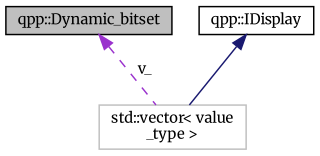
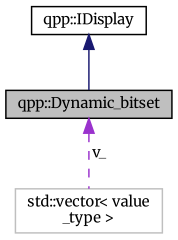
(213, 76) -> (89, 70)
